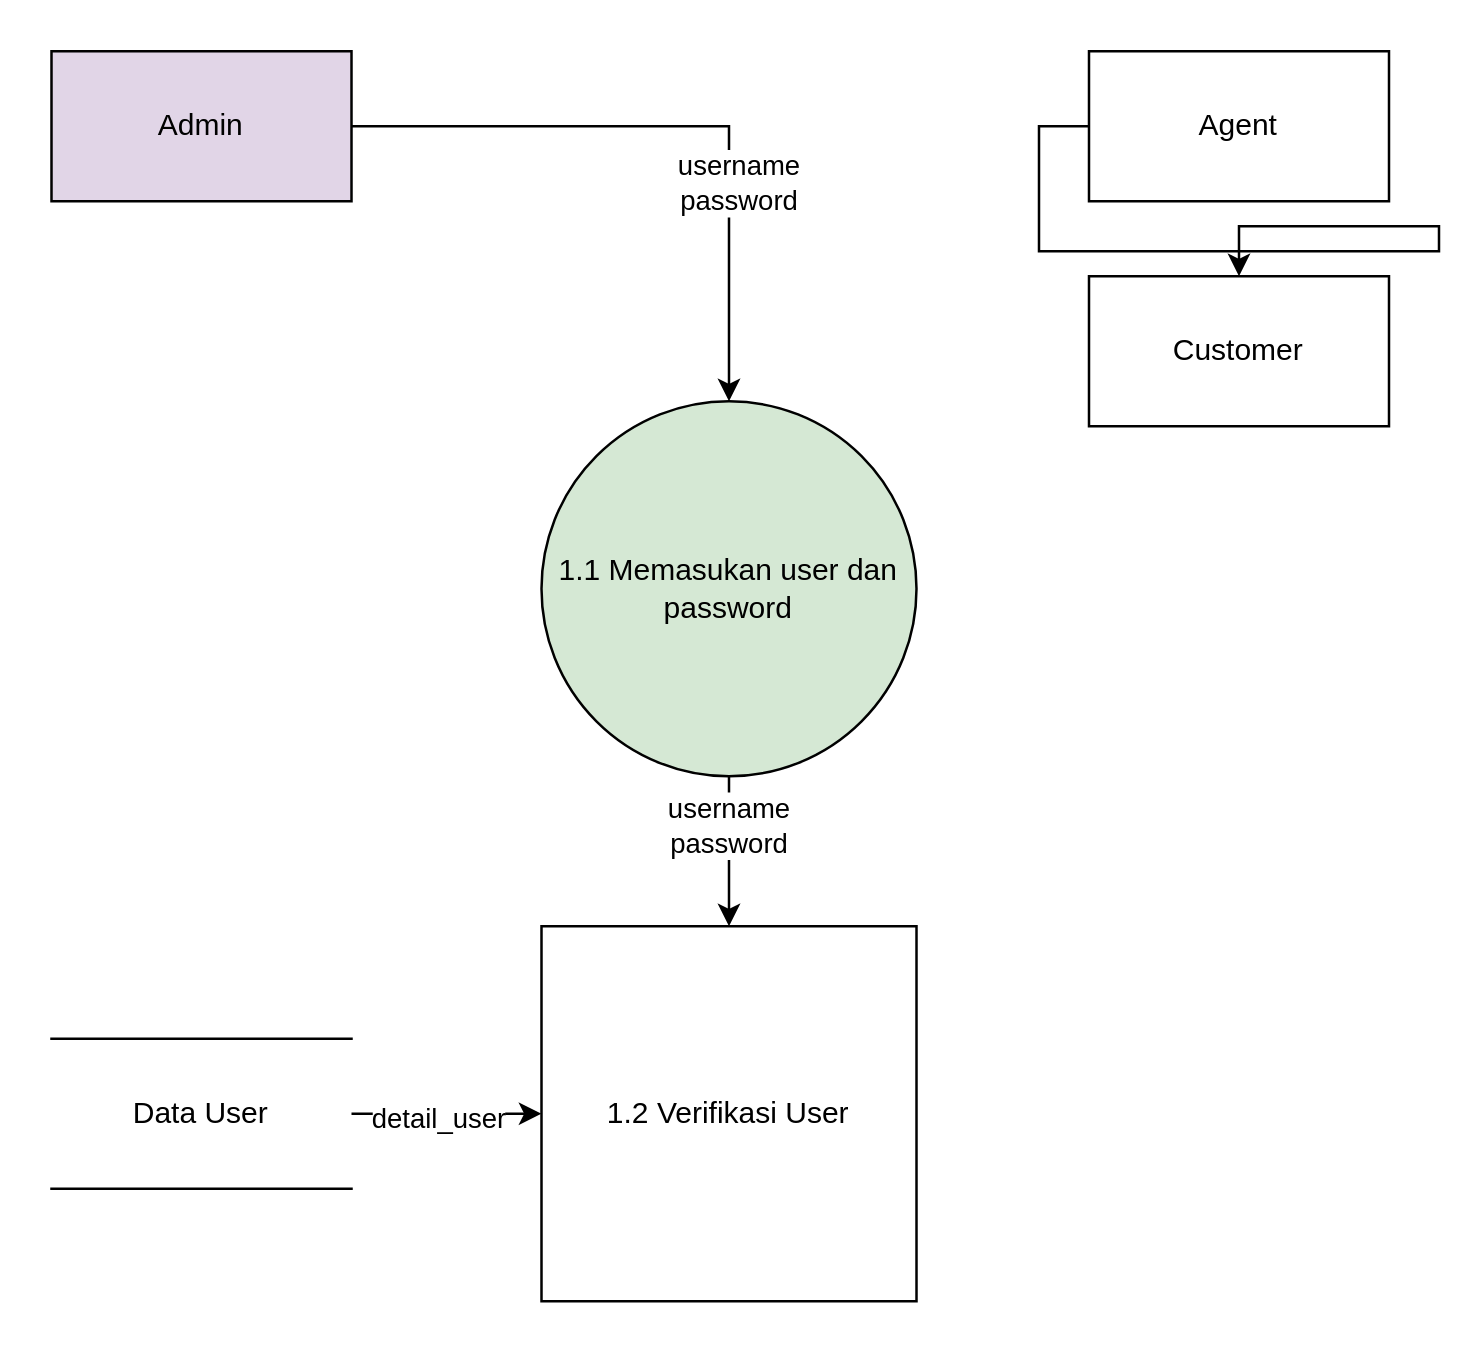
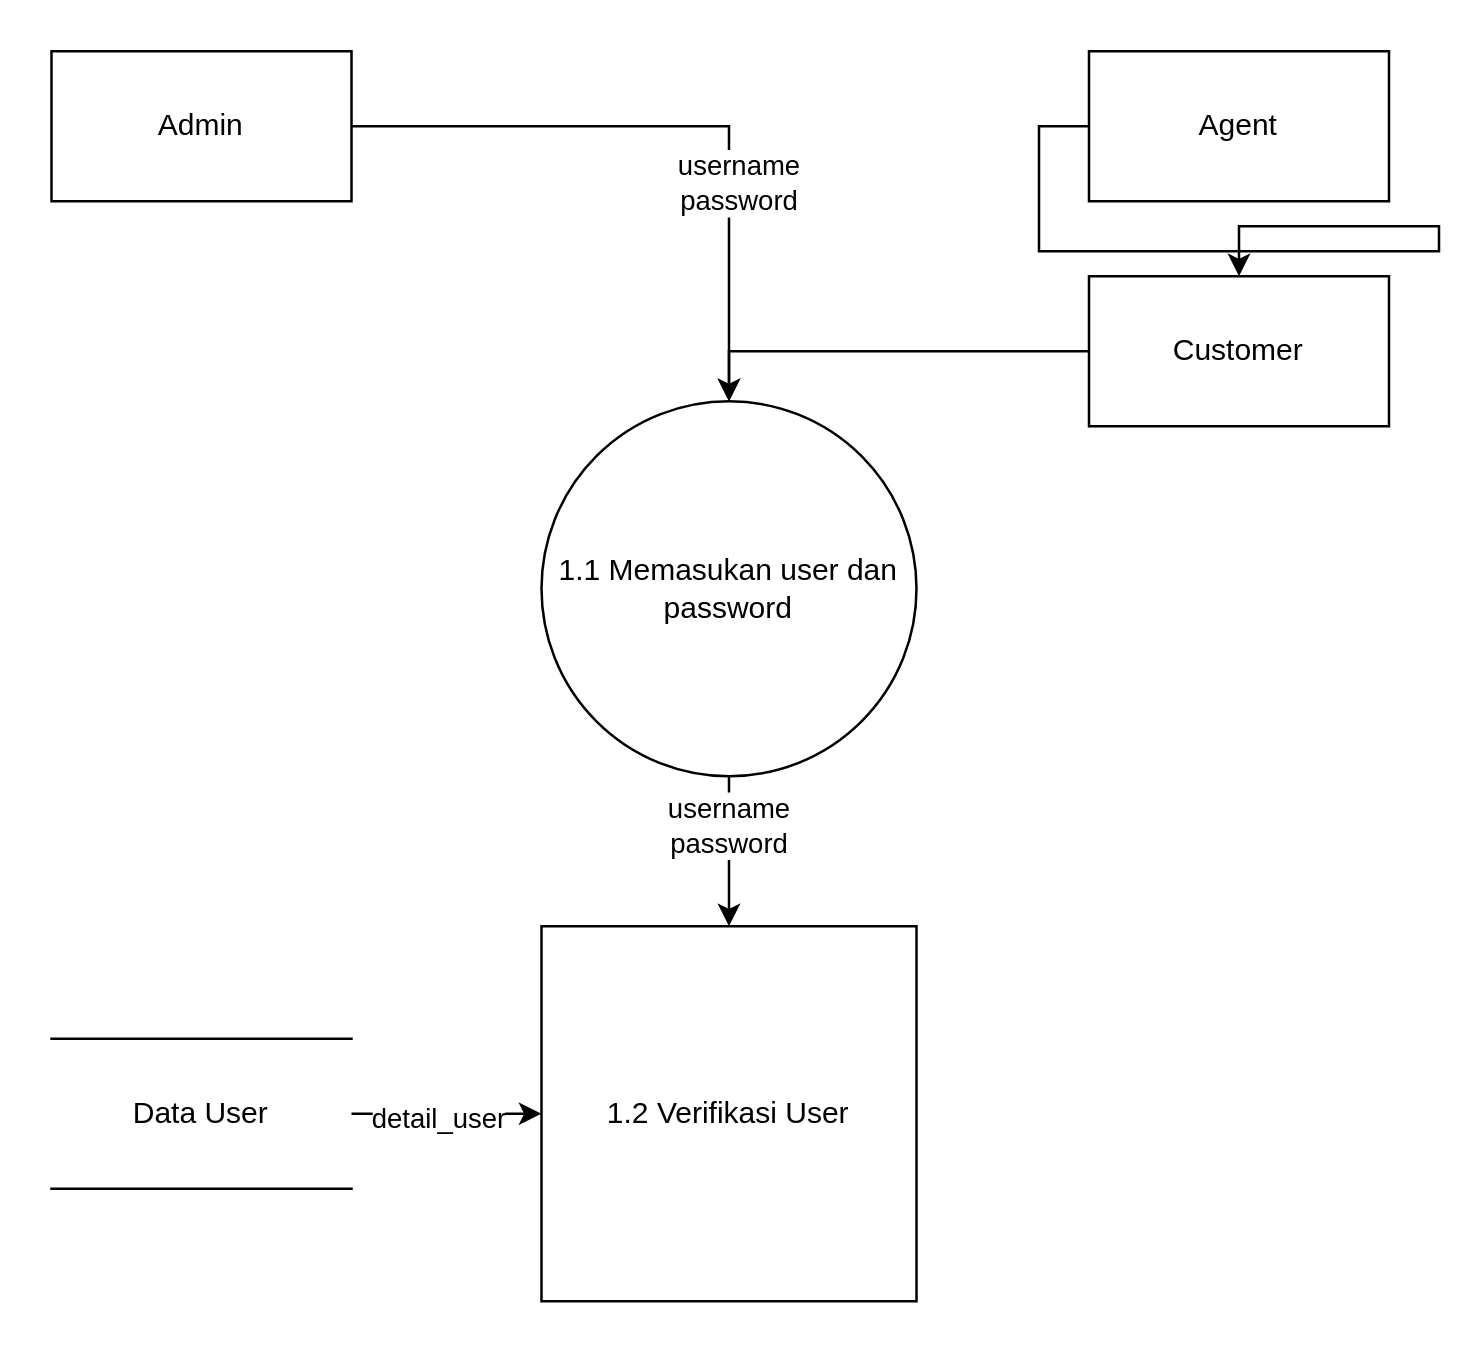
(201, 126) -> (201, 126)
none -> (911, 351)
(729, 589) -> (729, 589)
